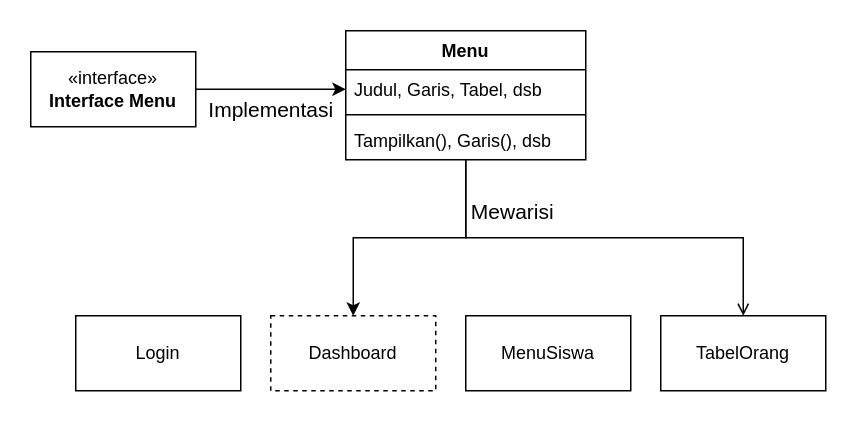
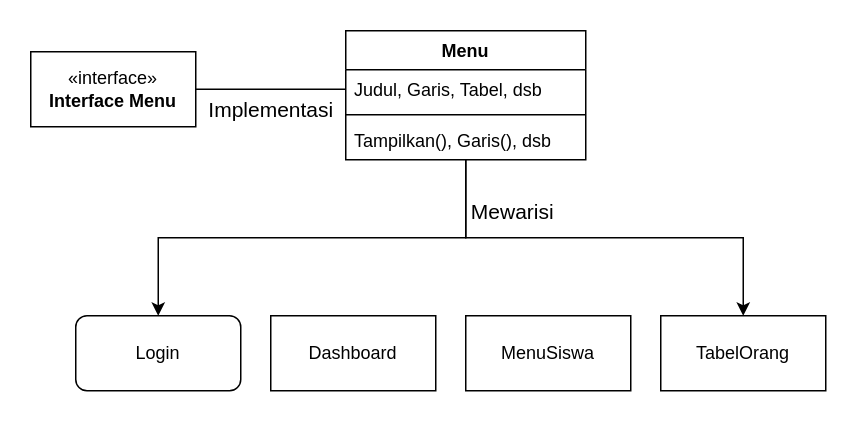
(334, 89) -> (337, 89)
none -> (220, 238)
(353, 272) -> none
(743, 306) -> (743, 304)
(158, 353) -> (158, 353)
(353, 353) -> (353, 353)
